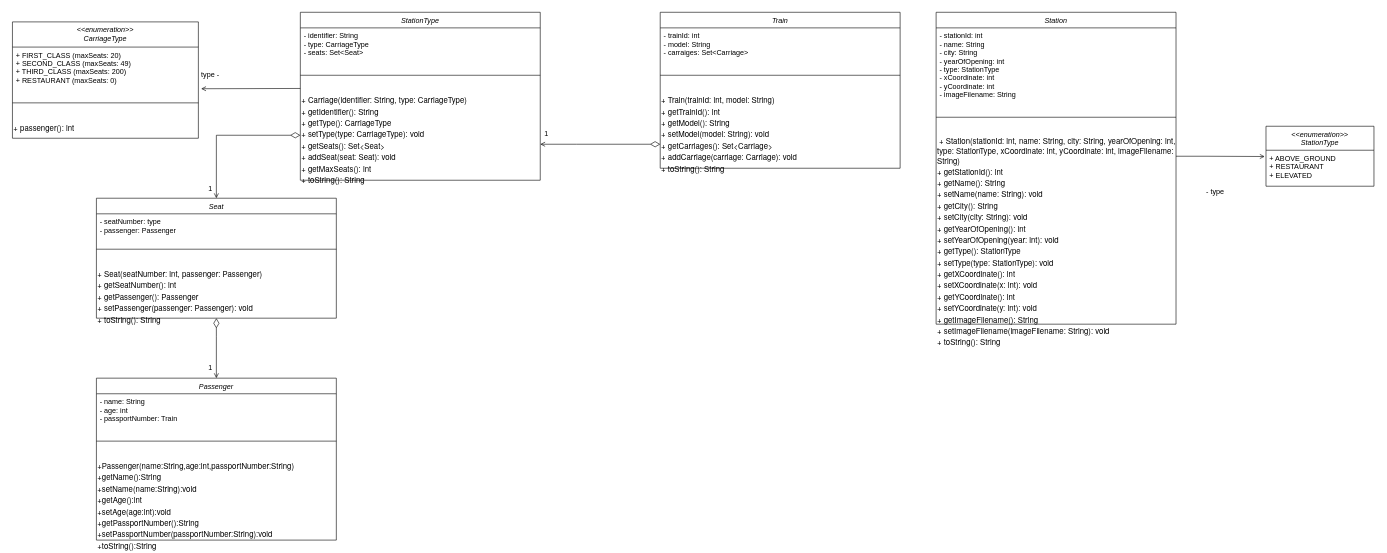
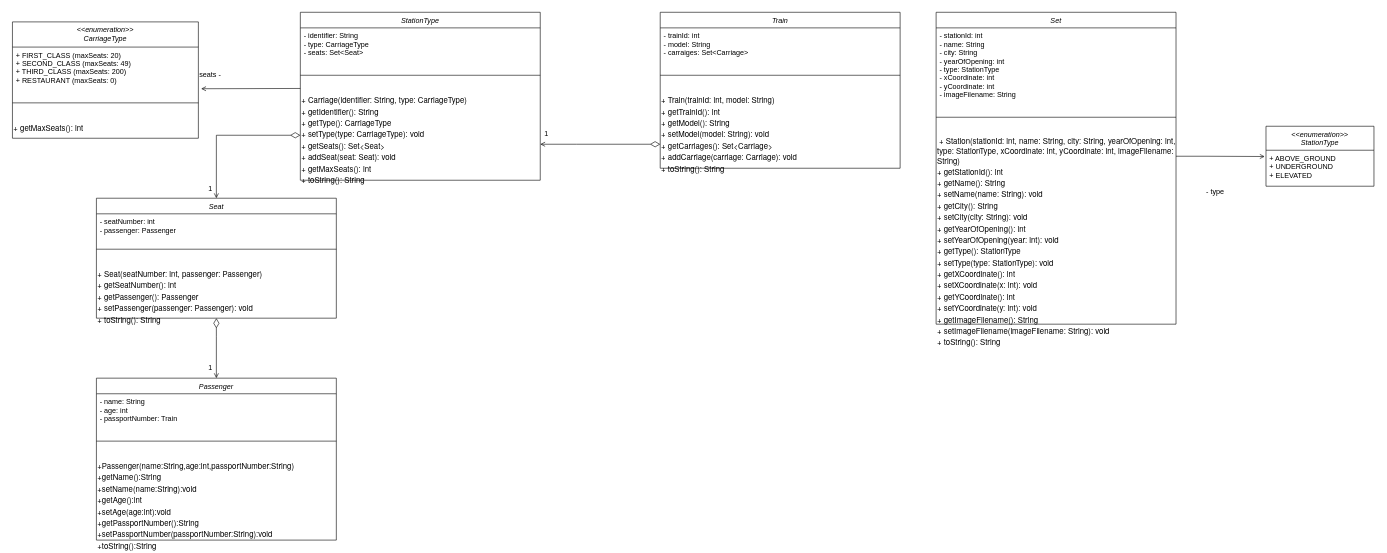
(1056, 20) -> (1056, 20)
(210, 75) -> (210, 75)
(46, 126) -> (50, 126)
(1297, 158) -> (1297, 158)
(133, 222) -> (130, 222)
